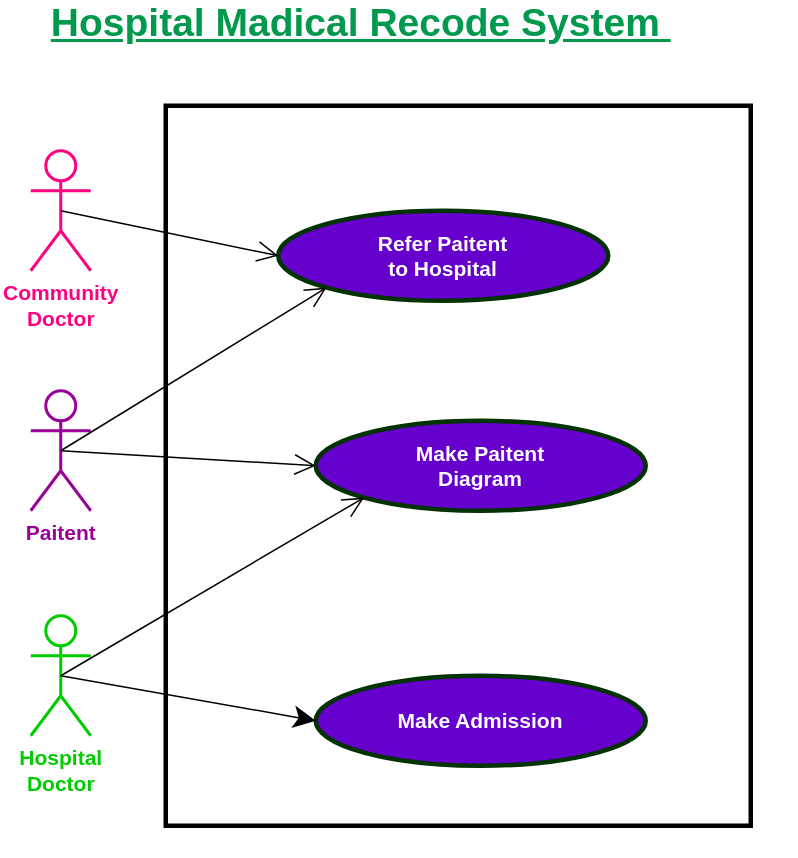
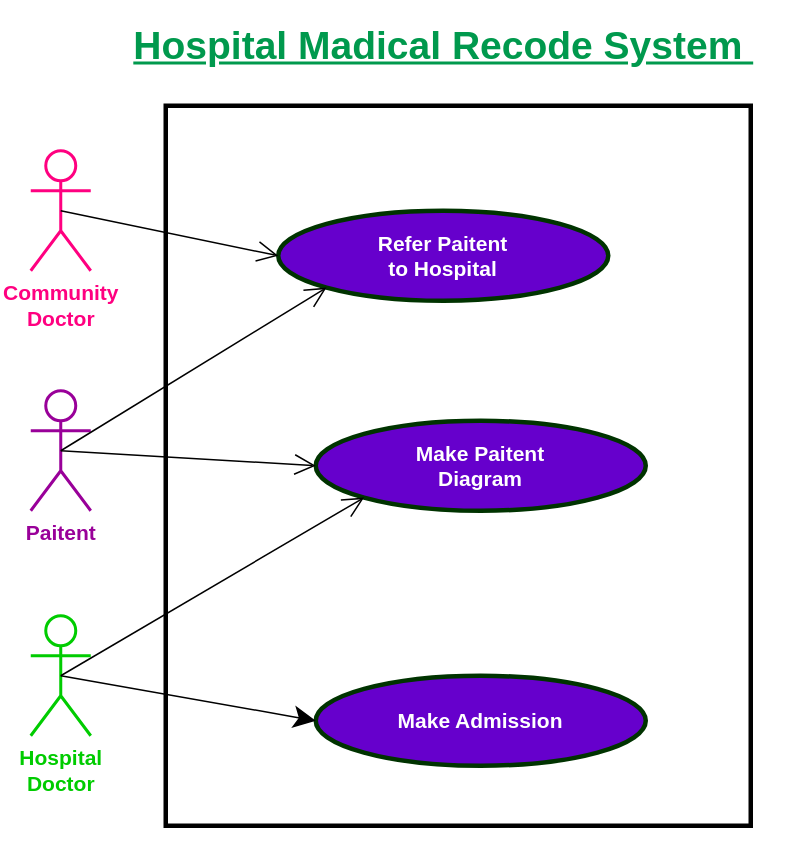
(361, 23) -> (443, 46)
